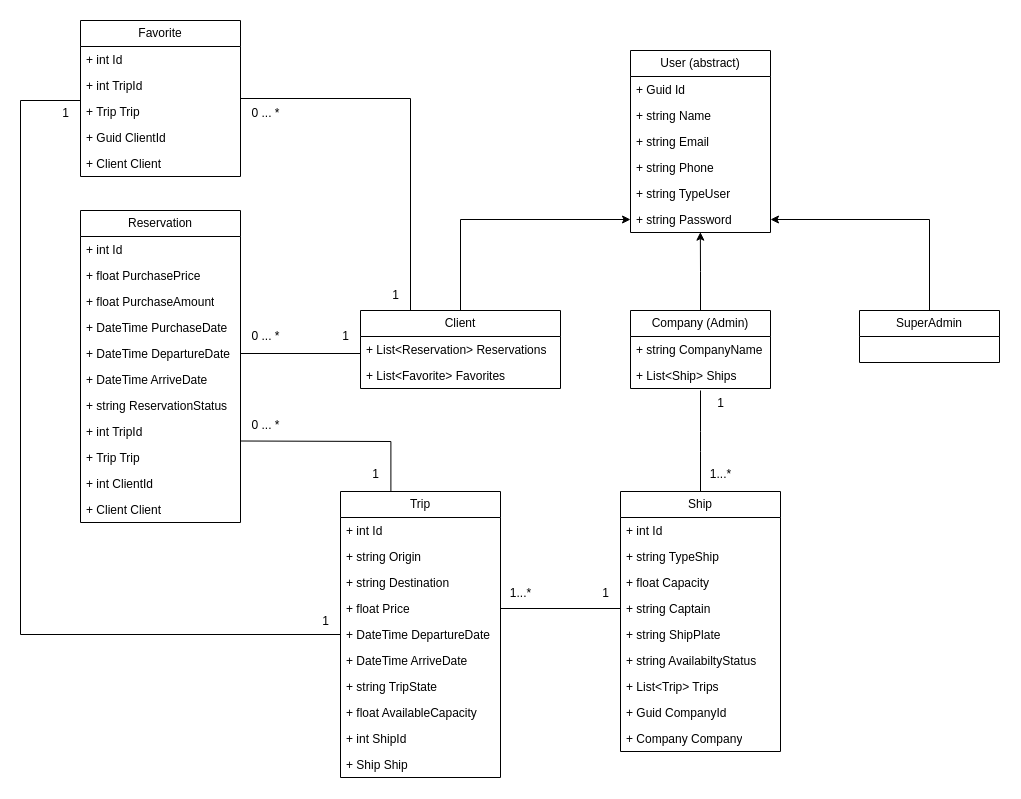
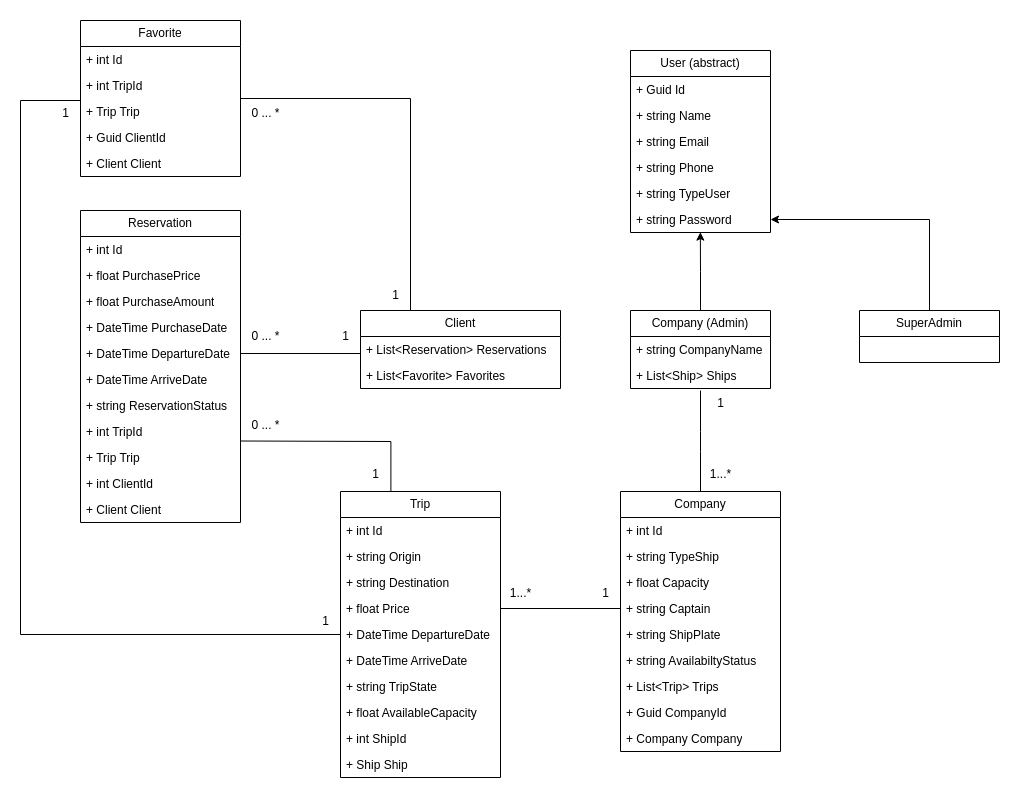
(498, 220) -> none
(701, 505) -> (701, 505)
